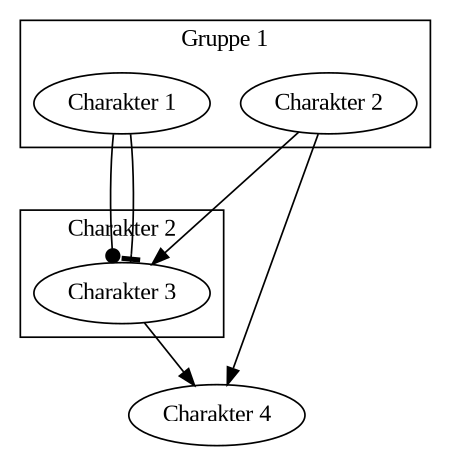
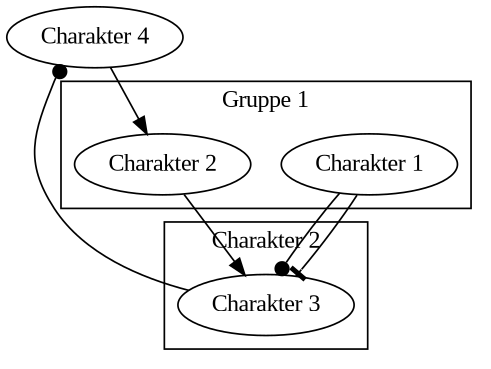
(276, 251) -> (125, 93)
(164, 347) -> (66, 223)
